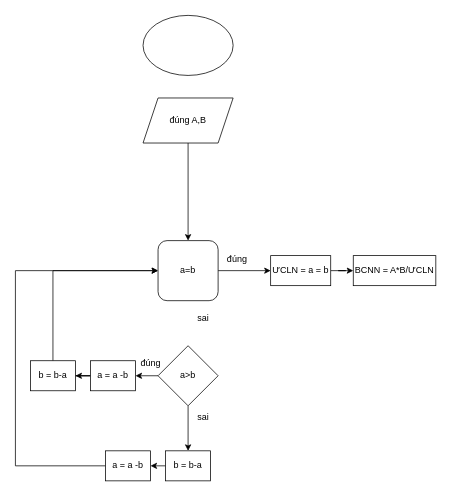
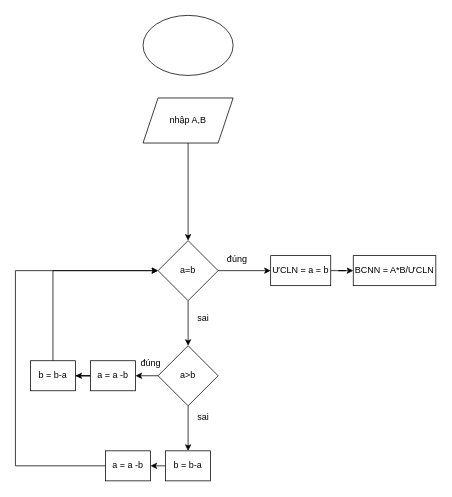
(188, 120) -> (188, 120)
(188, 270) -> (188, 270)
none -> (188, 339)
